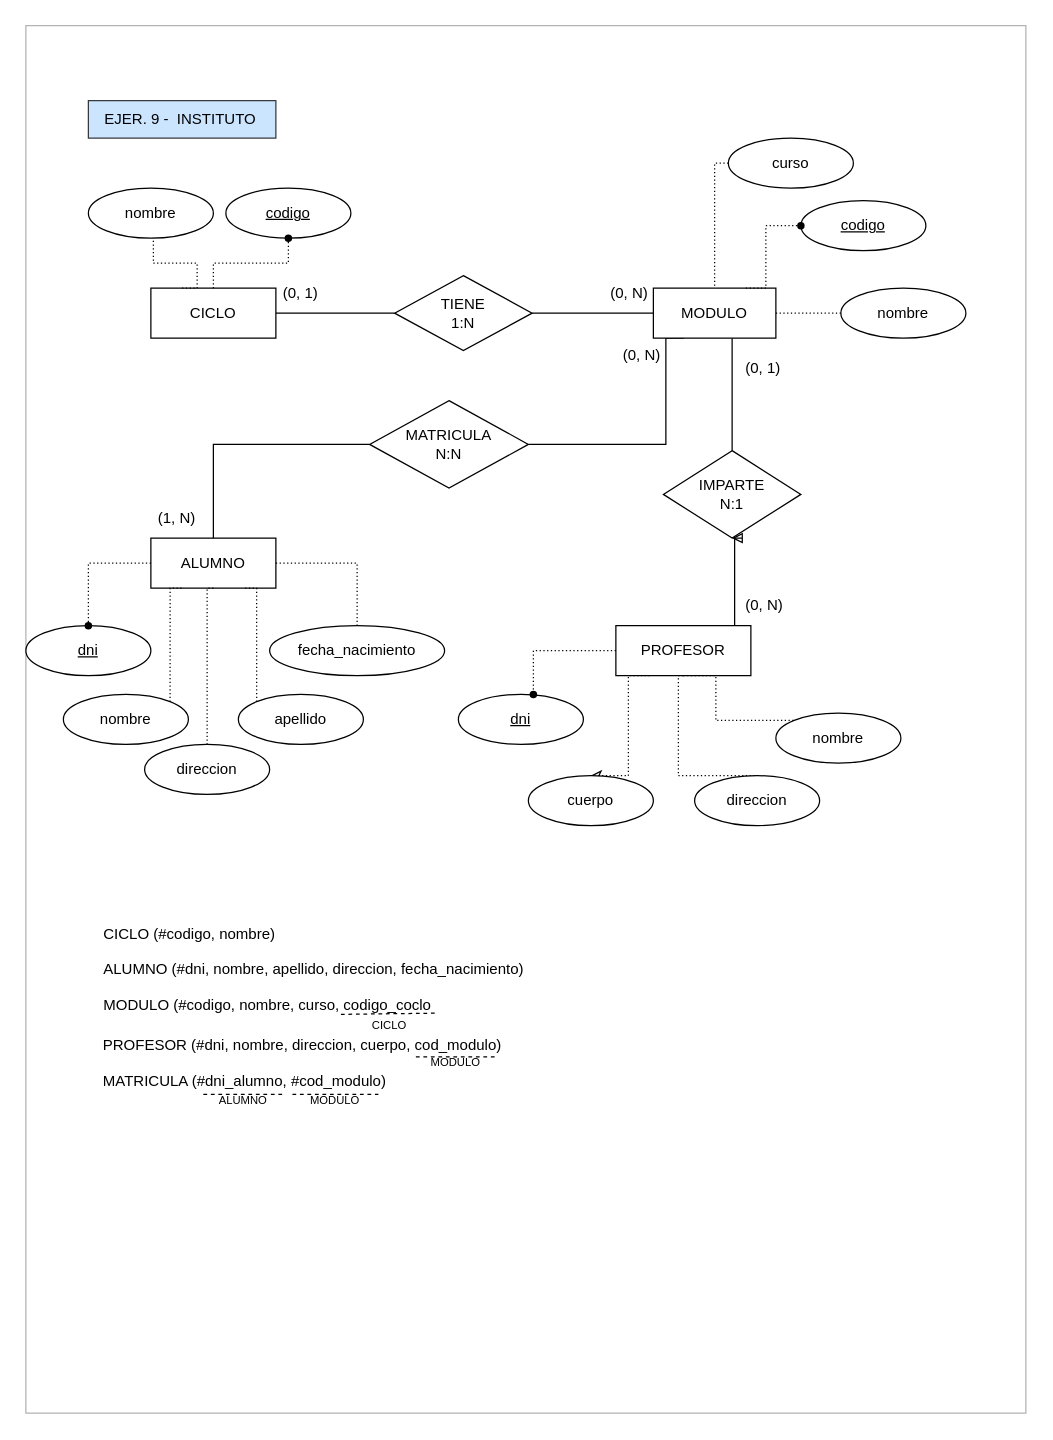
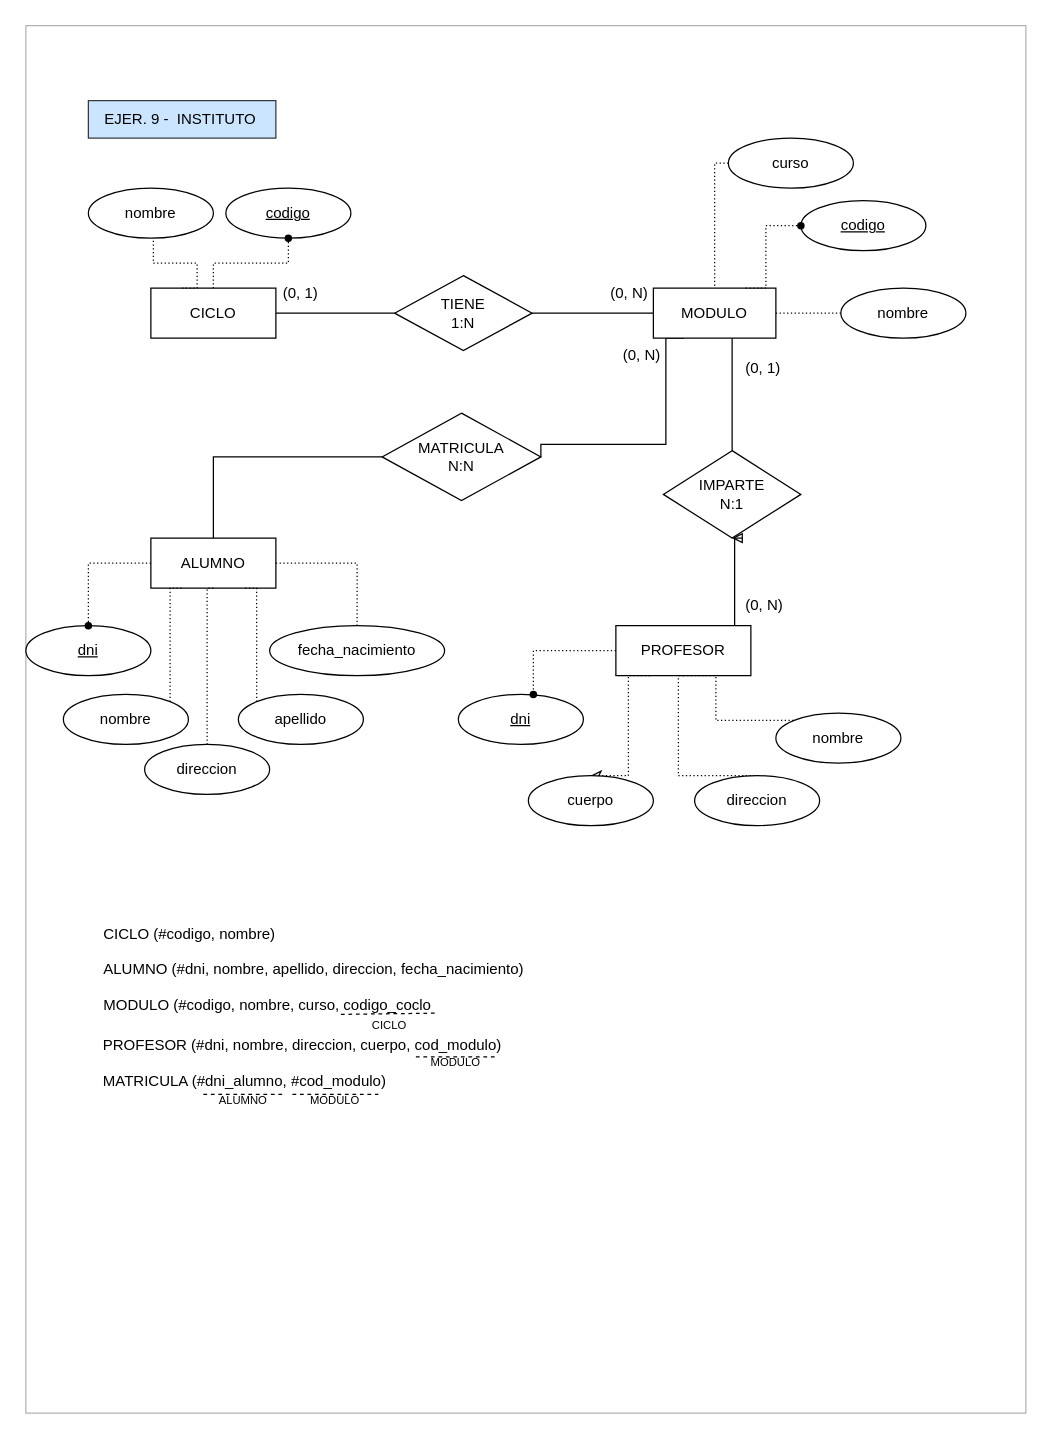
(449, 444) -> (461, 457)
(182, 519) -> none
